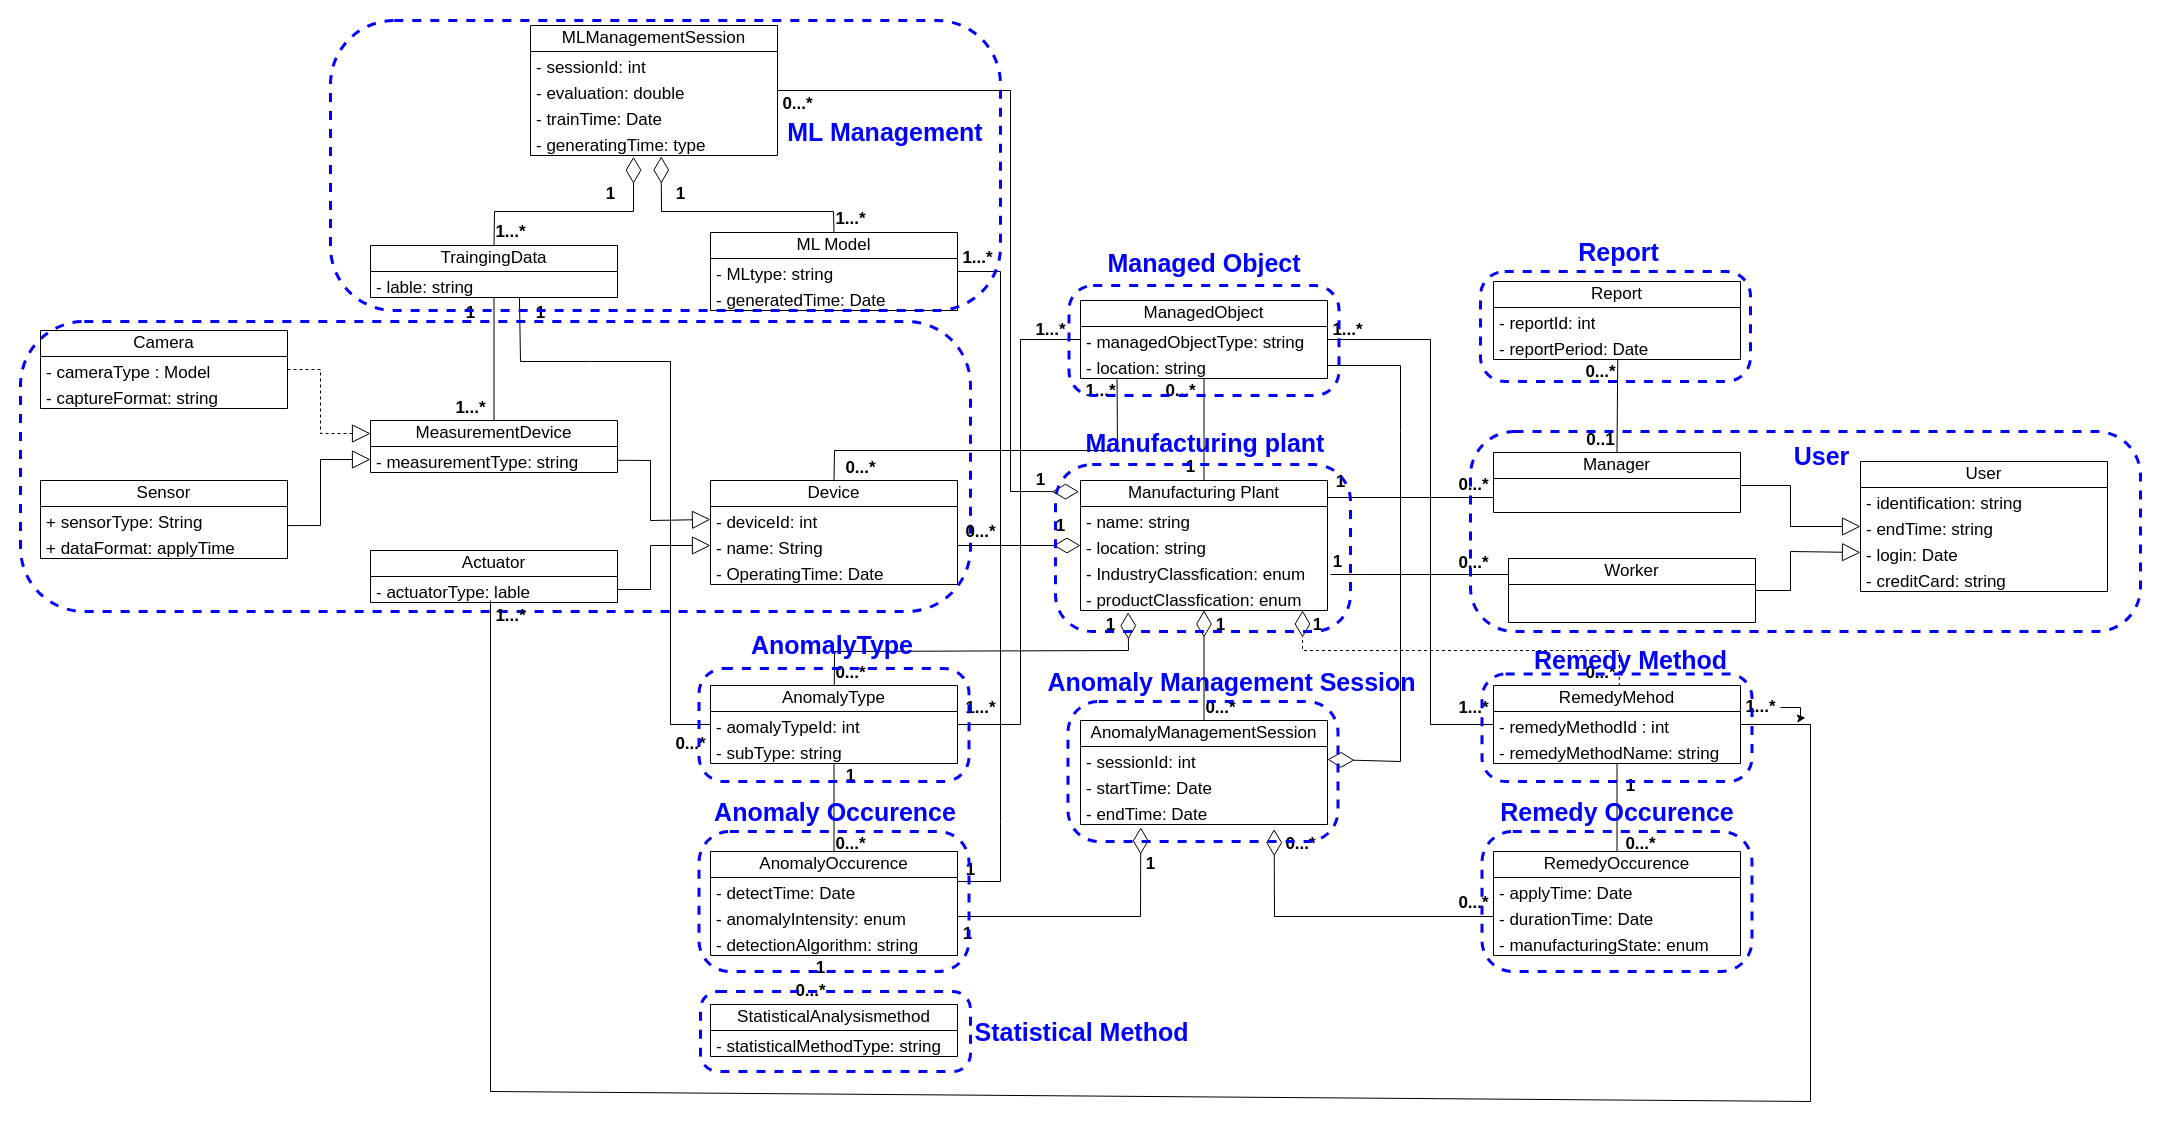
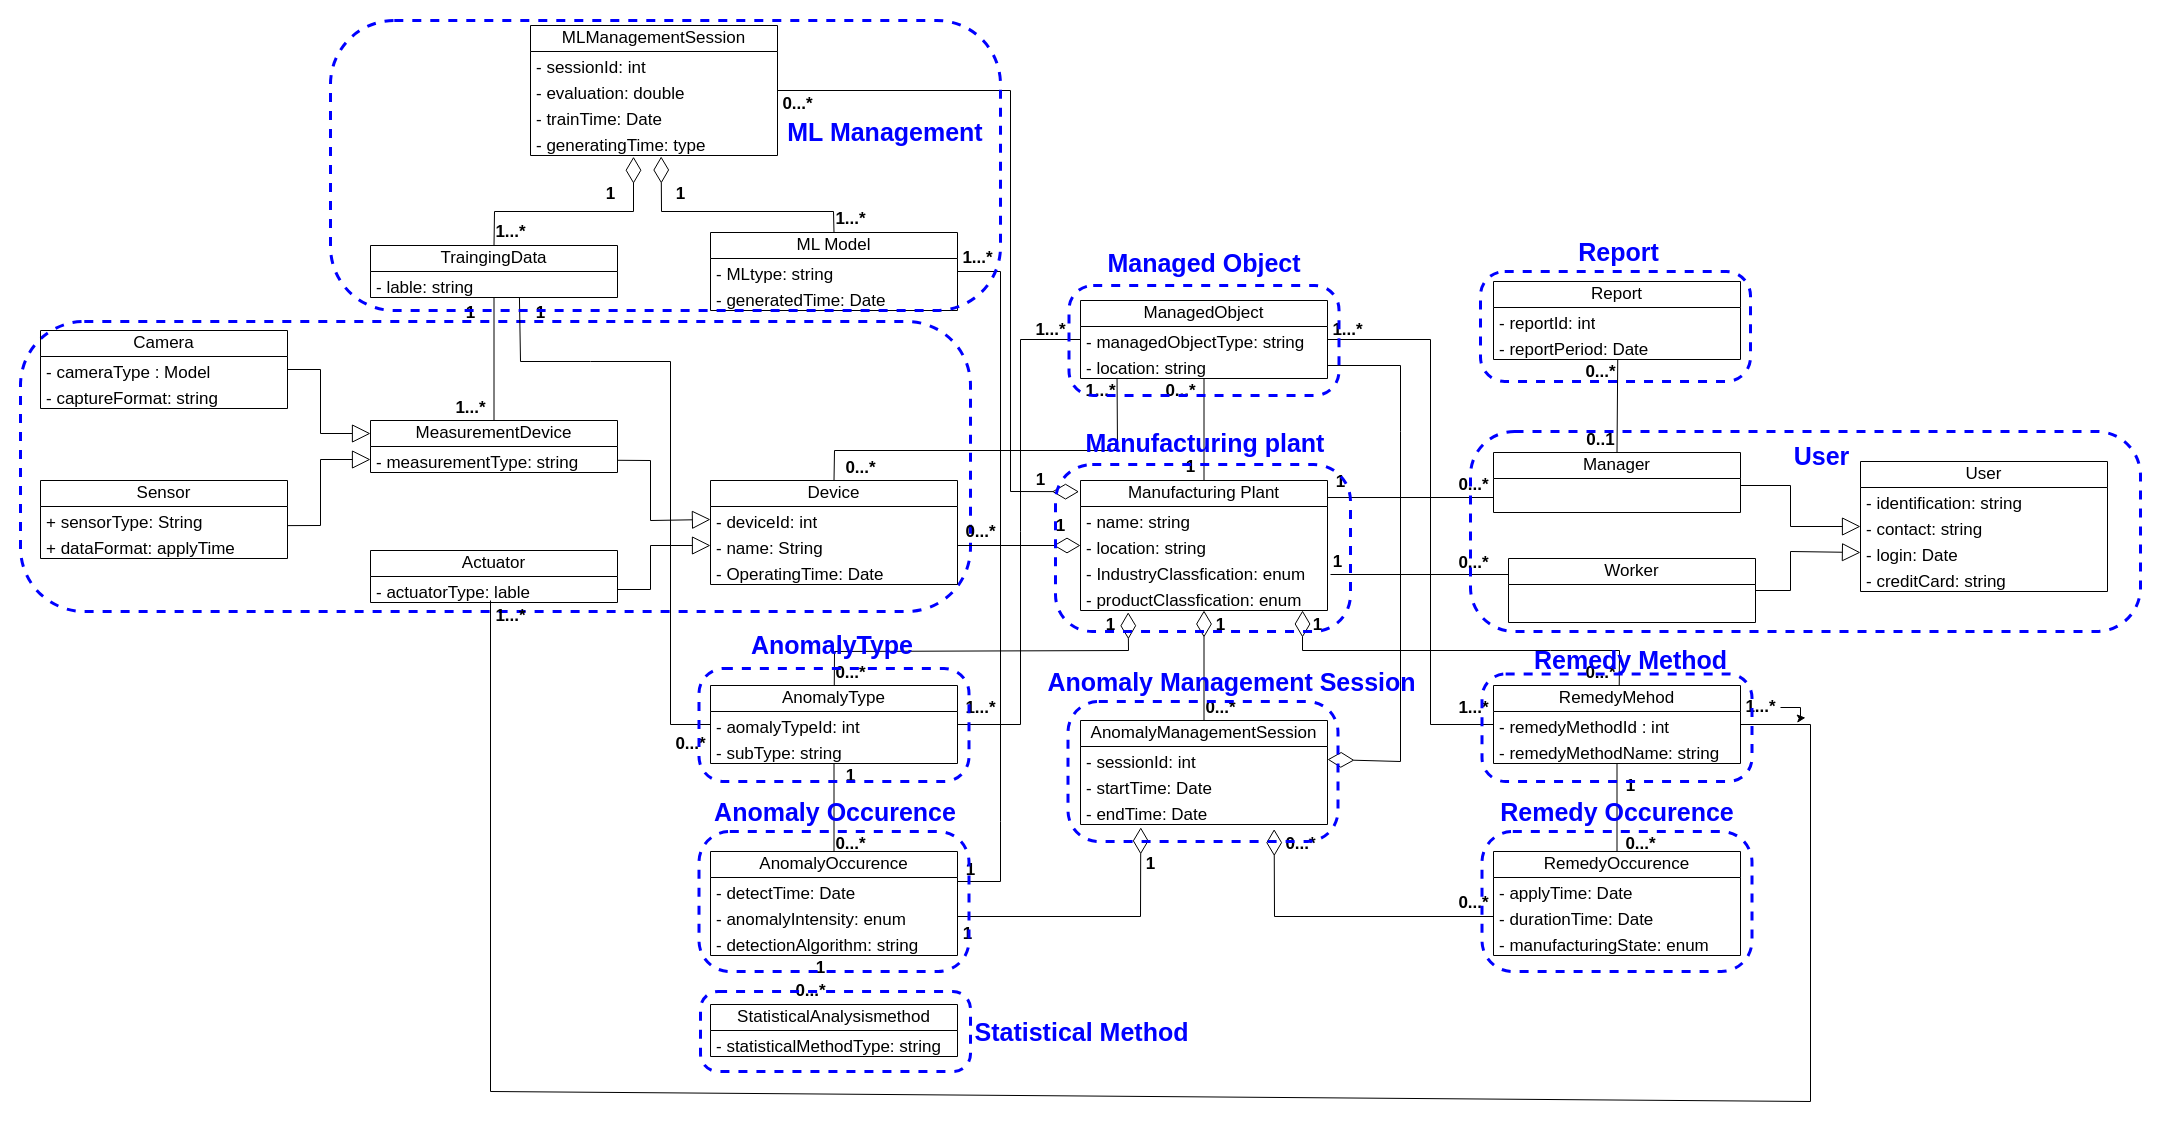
(321, 400) -> (321, 400)
(1936, 531) -> (1939, 531)
(1471, 651) -> (1471, 651)
